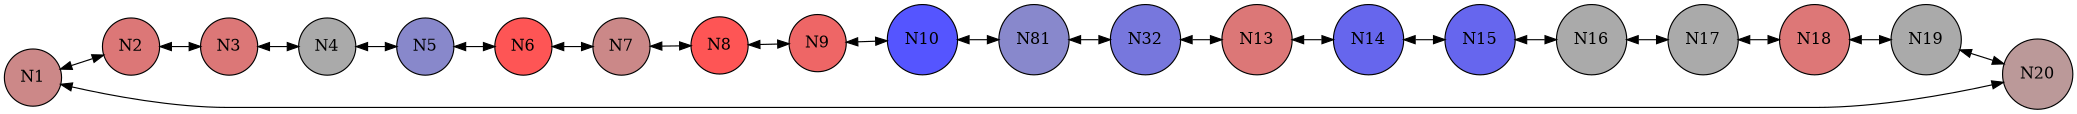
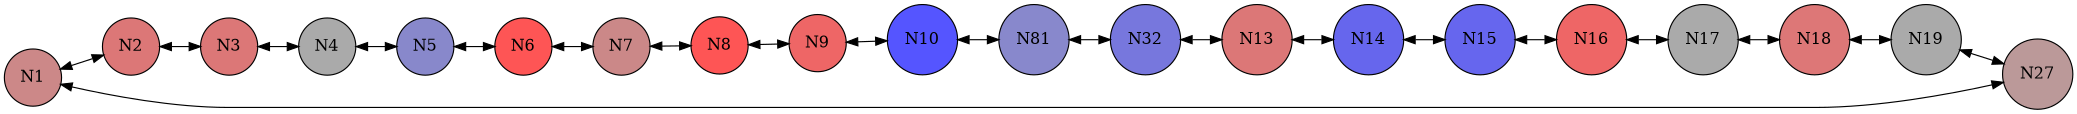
(1592, 40) -> (1592, 40)
(2038, 74) -> (2038, 74)
